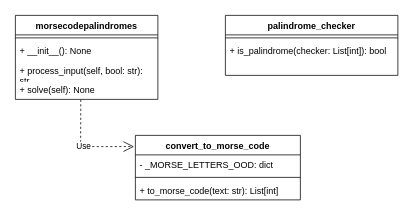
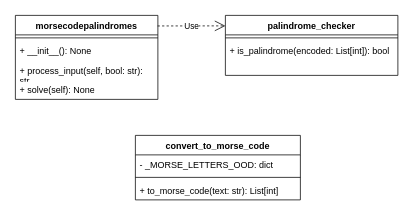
none -> (192, 26)
(312, 57) -> (312, 57)
(84, 147) -> none
